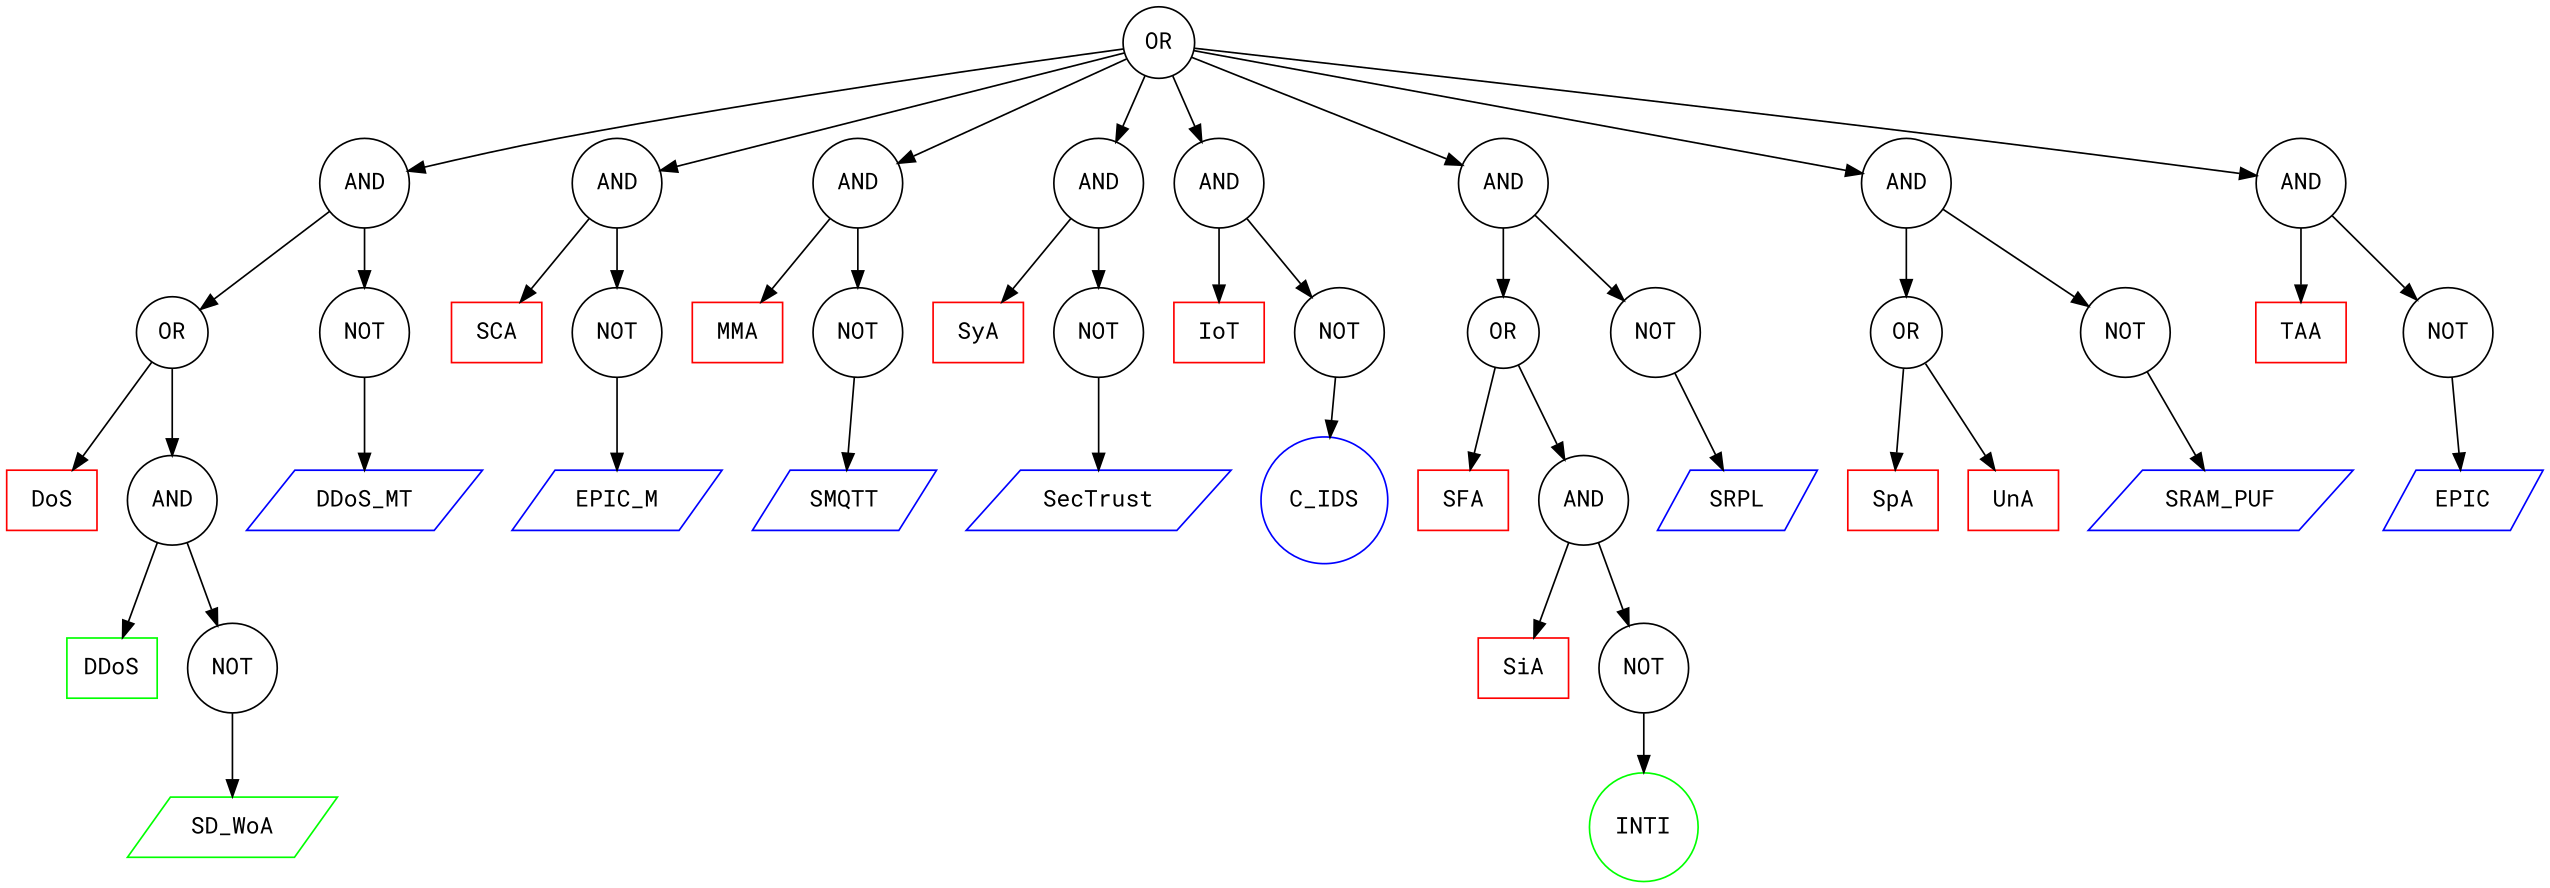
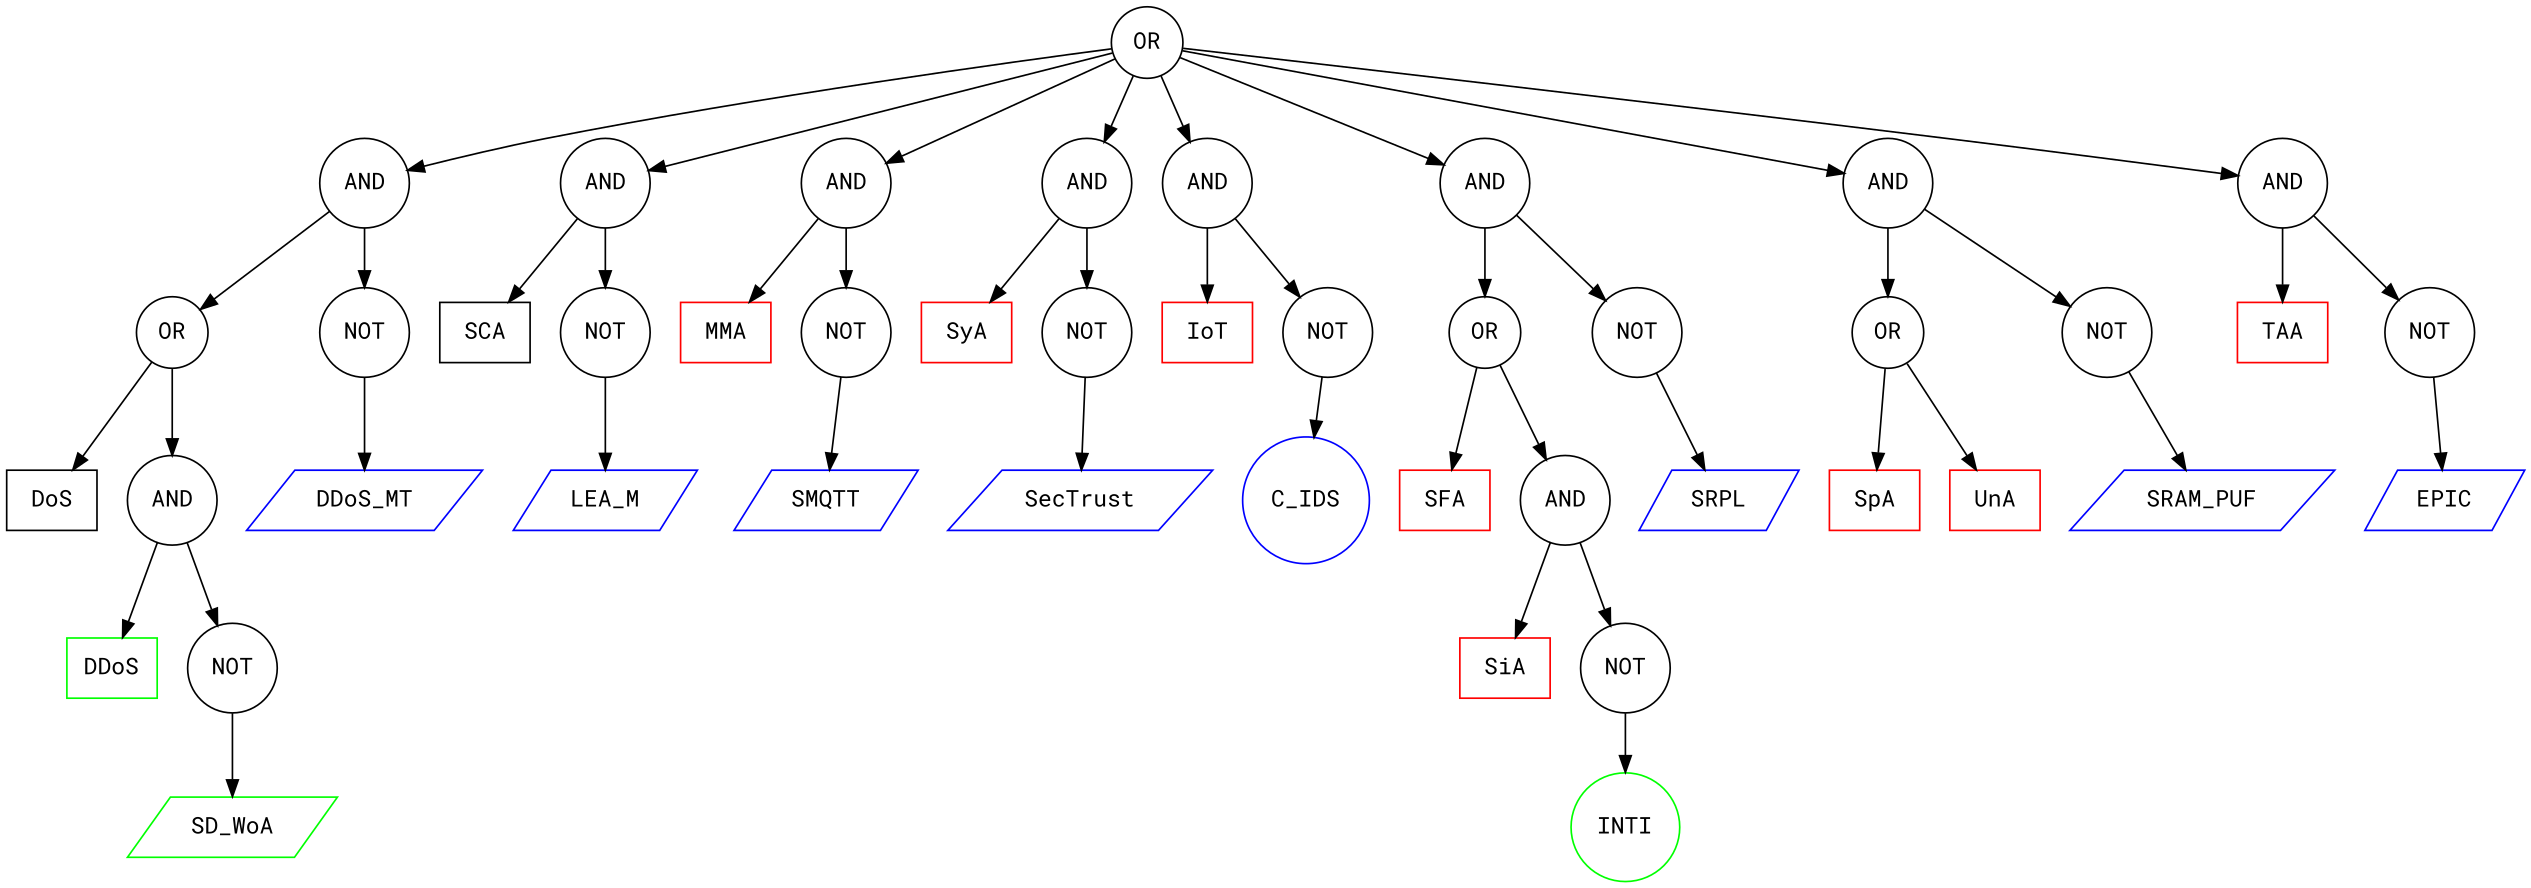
(497, 333) -> (485, 333)
(52, 500) -> (52, 500)
(617, 500) -> (605, 500)
